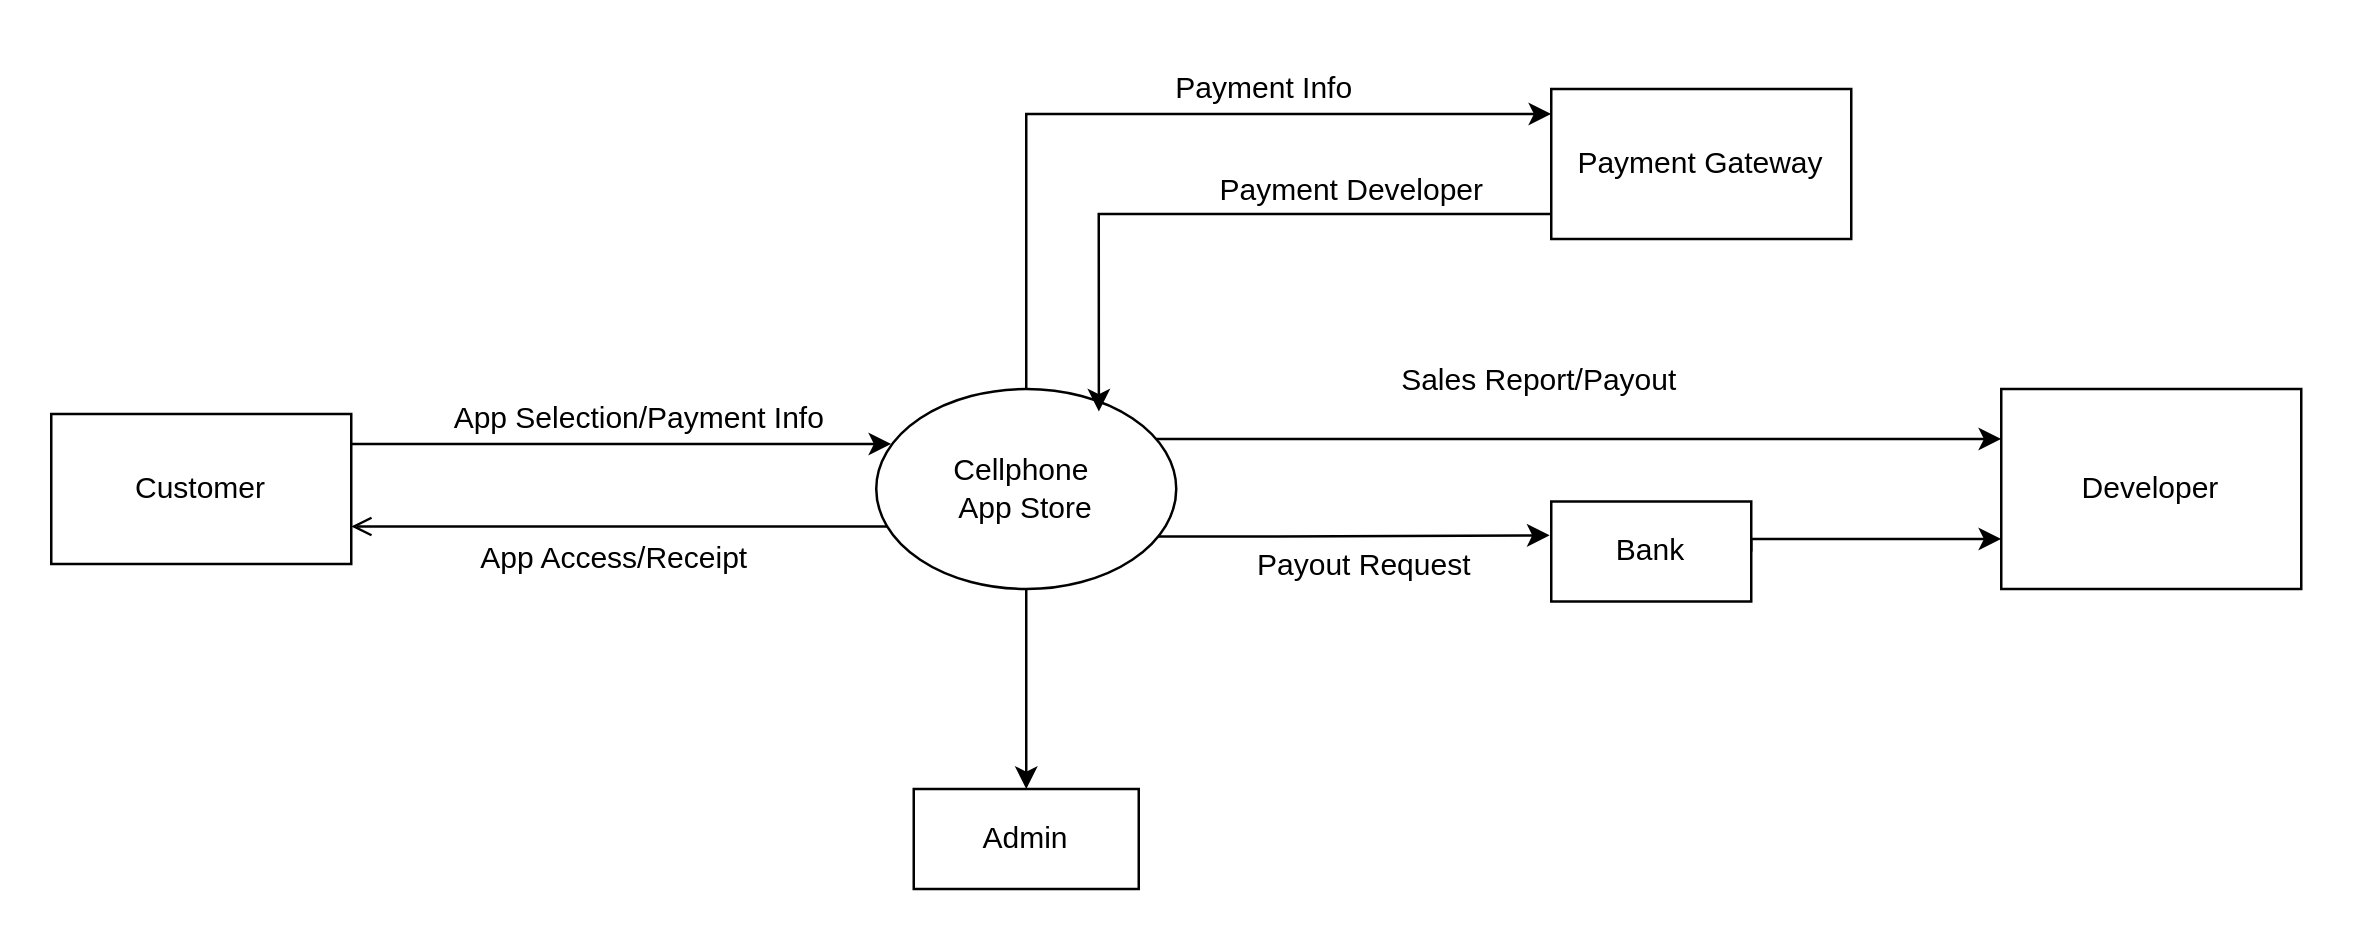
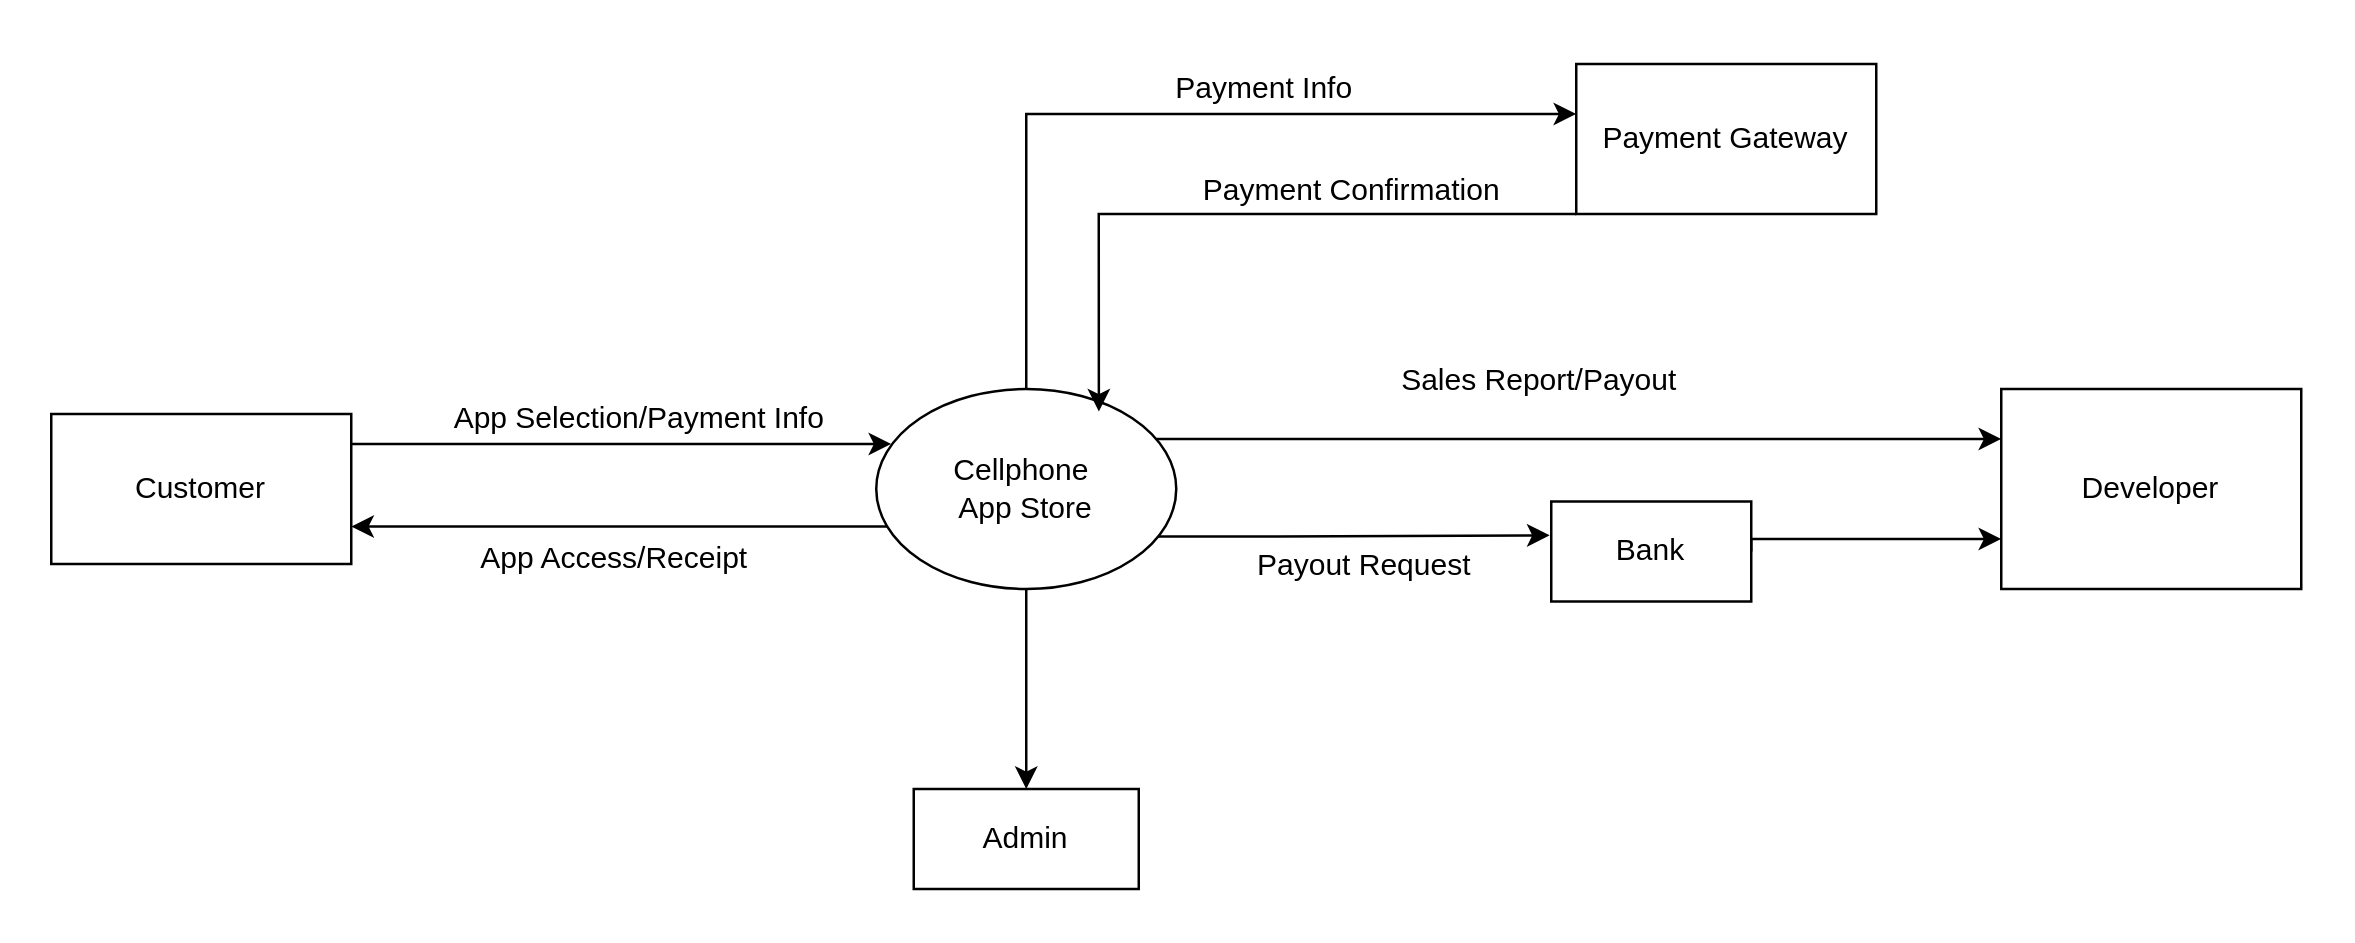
(1701, 164) -> (1726, 139)
(1353, 191) -> (1353, 191)
(365, 526) -> (369, 526)
